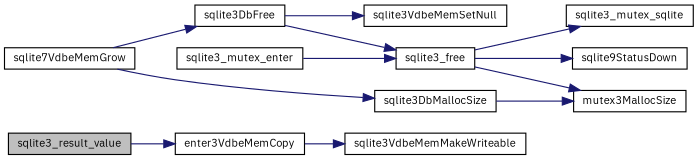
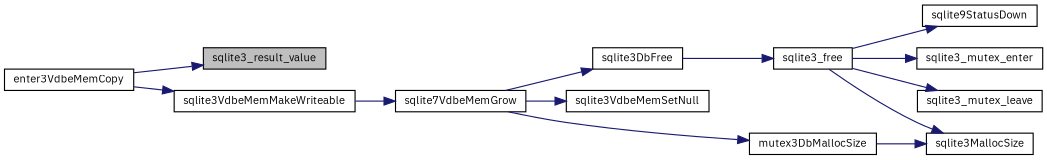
(319, 16) -> (540, 101)
(630, 16) -> (980, 101)
(344, 58) -> (879, 58)
none -> (370, 101)
(435, 101) -> (813, 144)
(630, 101) -> (980, 144)
(147, 144) -> (163, 70)
